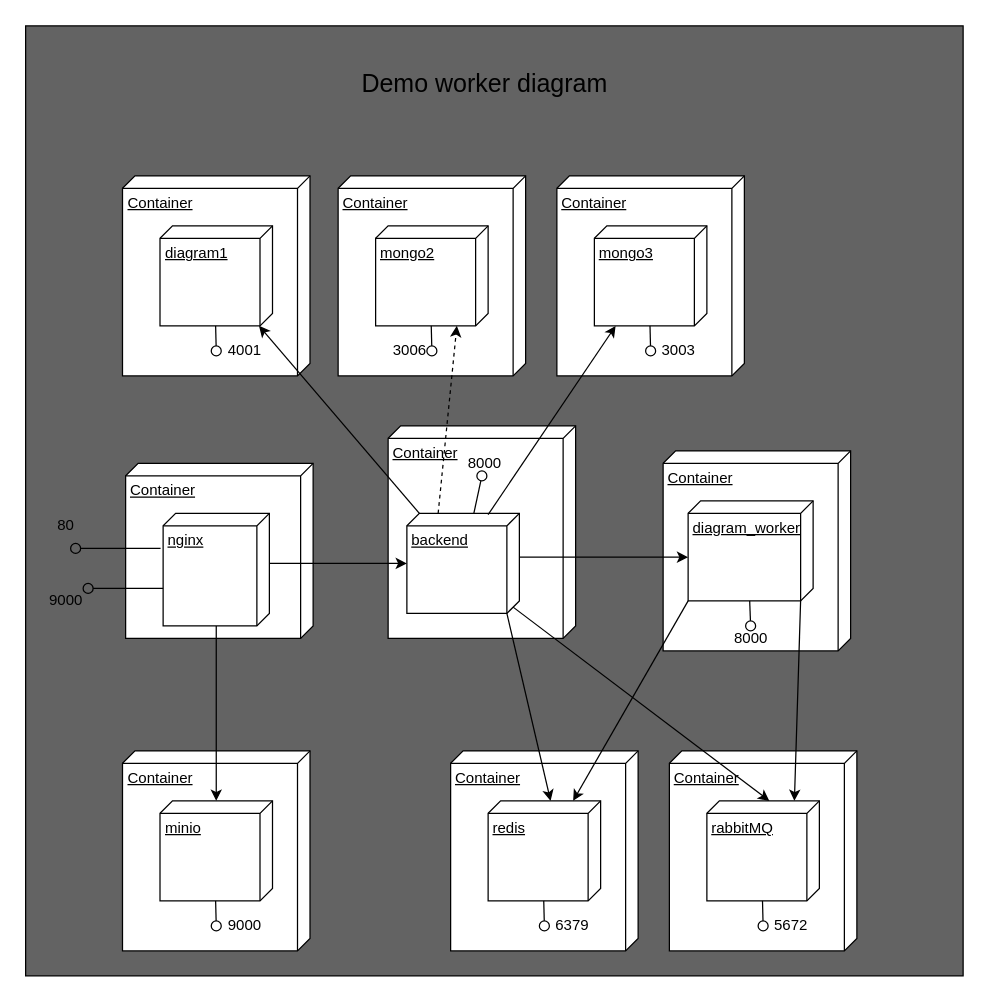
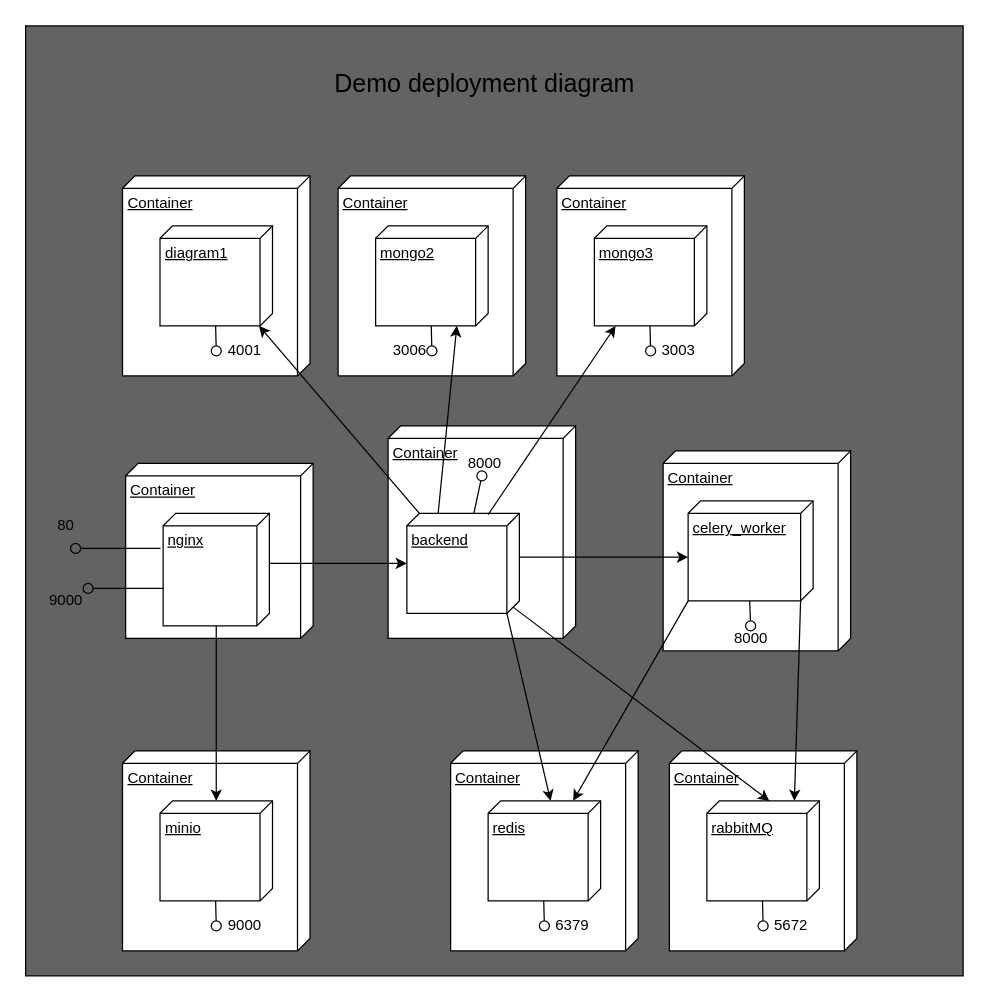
(485, 82) -> (485, 82)
(442, 470) -> (442, 470)
(750, 528) -> (746, 528)
